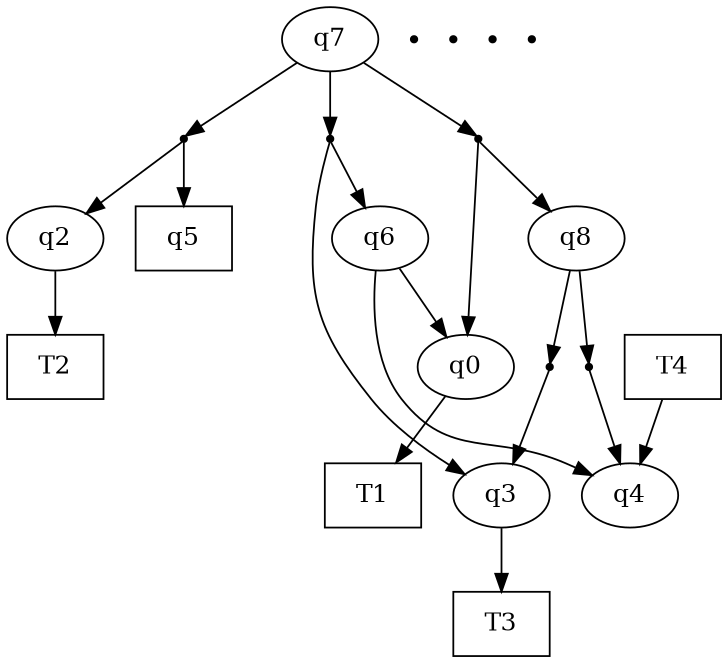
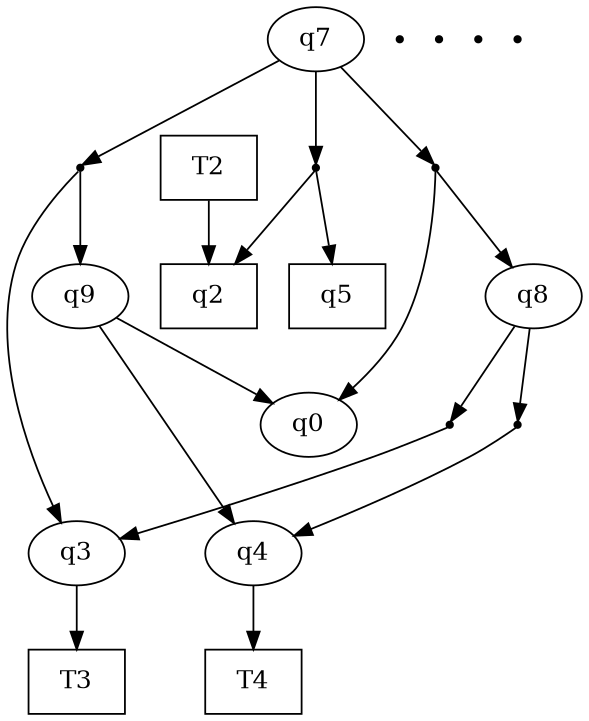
(55, 238) -> (209, 296)
(380, 238) -> (80, 296)
(55, 294) -> (209, 223)
(654, 423) -> (253, 609)
(373, 495) -> none
